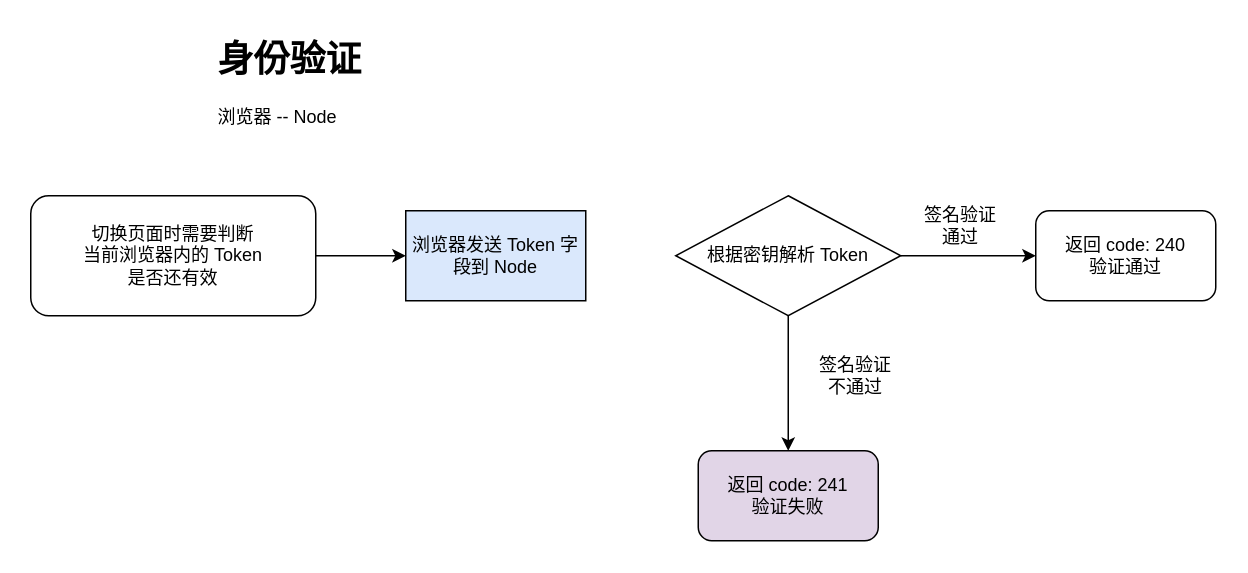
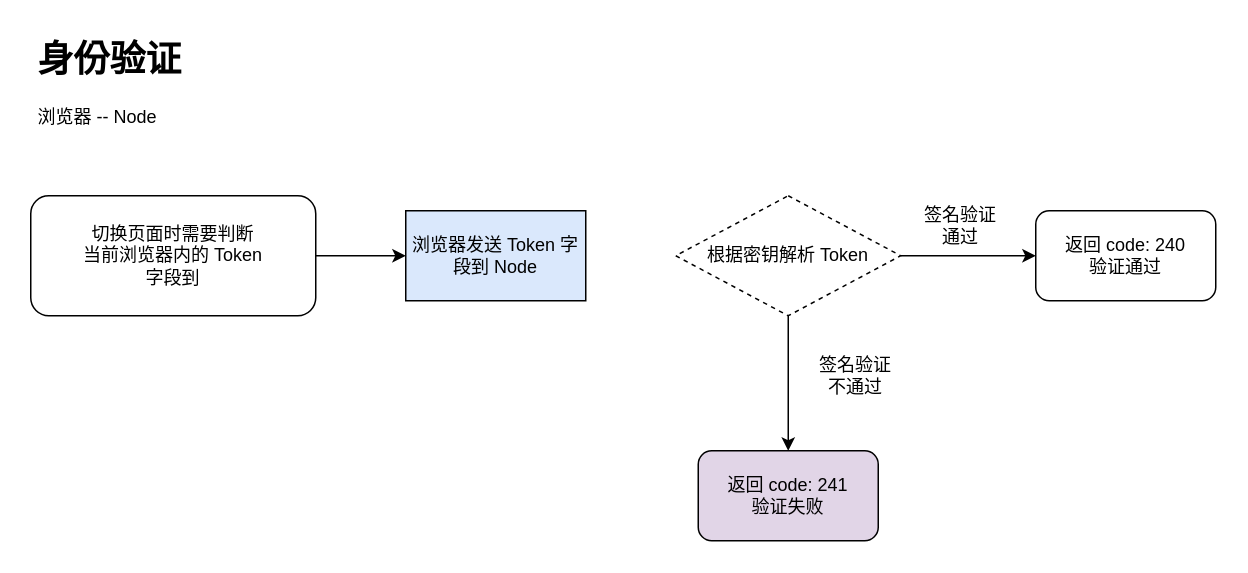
(353, 91) -> (173, 91)
(173, 256) -> (173, 256)
(788, 256) -> (788, 256)
